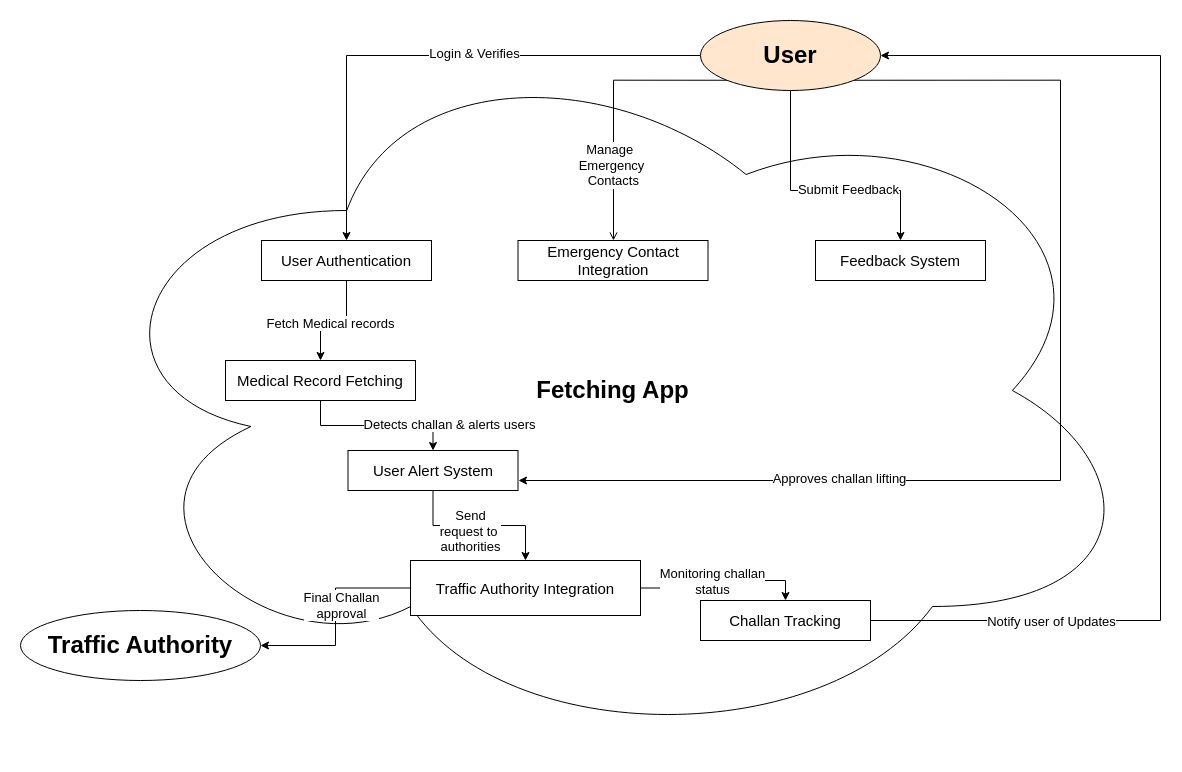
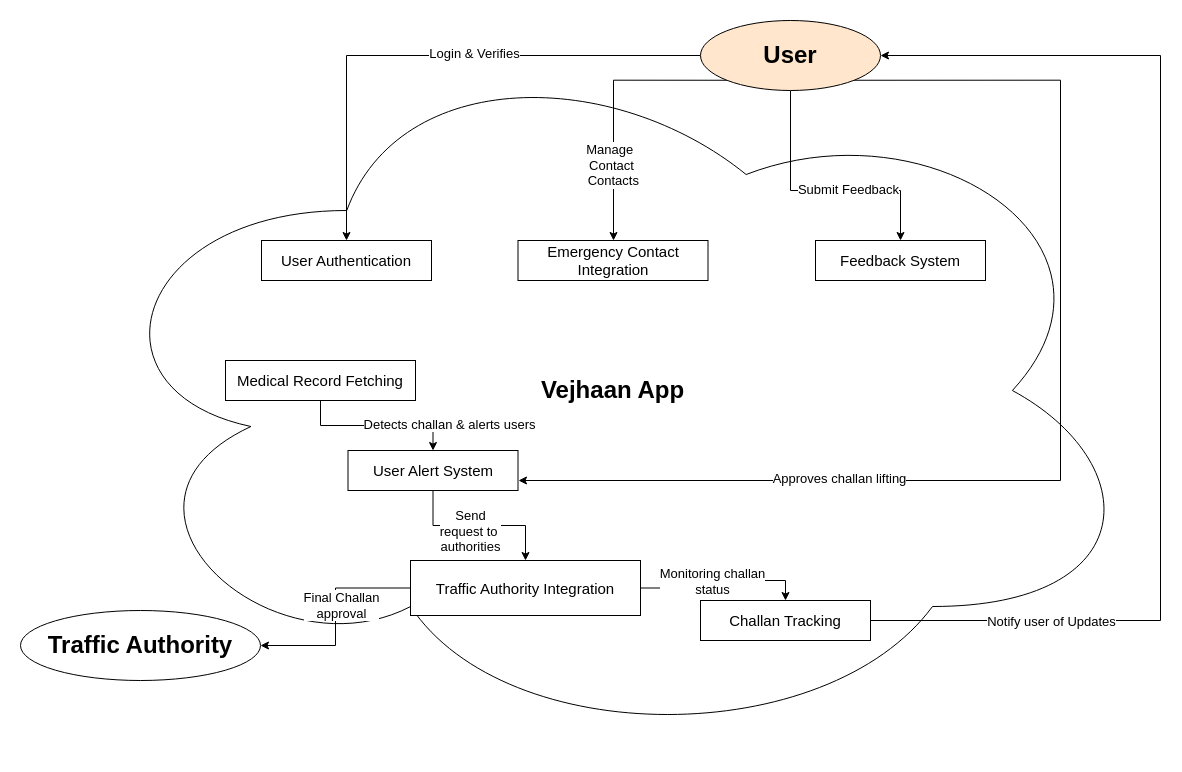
(612, 166) -> (612, 166)
(614, 233) -> (614, 232)
(338, 321) -> none
(613, 391) -> (613, 391)
